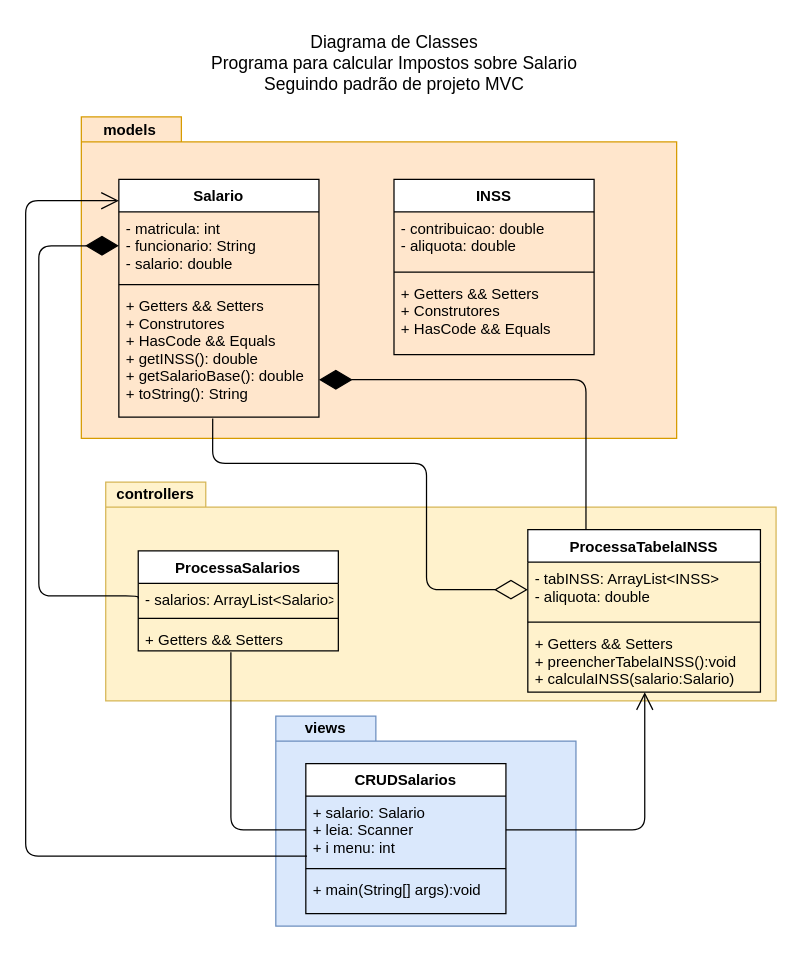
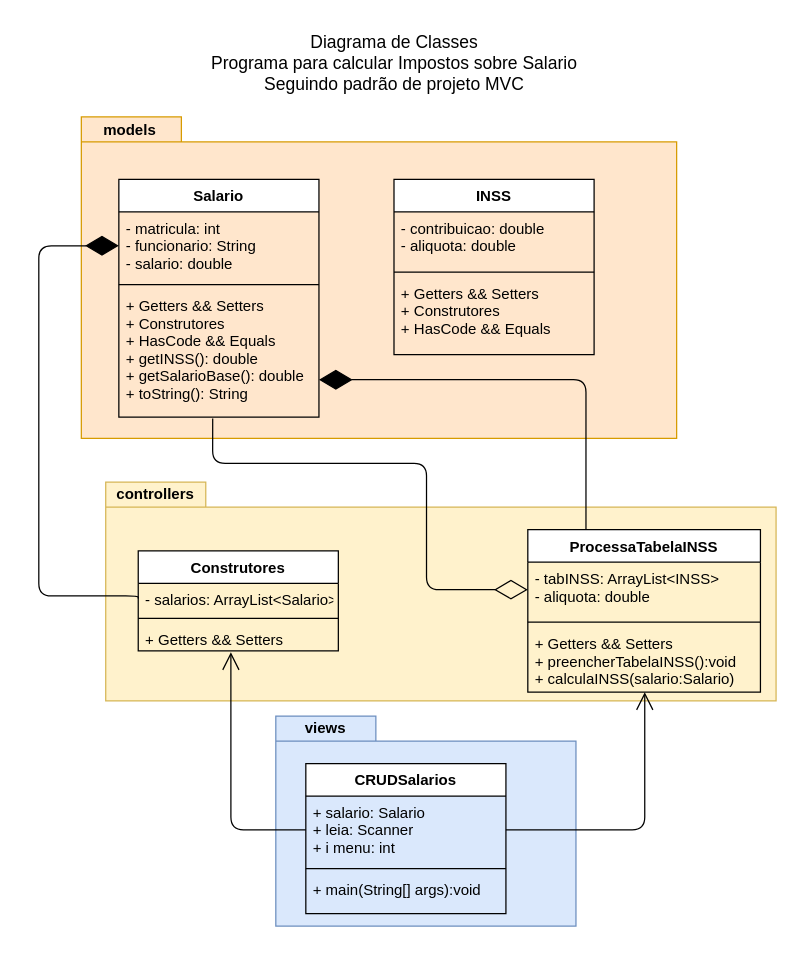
(238, 568) -> (238, 568)
(26, 622) -> none
(231, 657) -> (231, 658)
